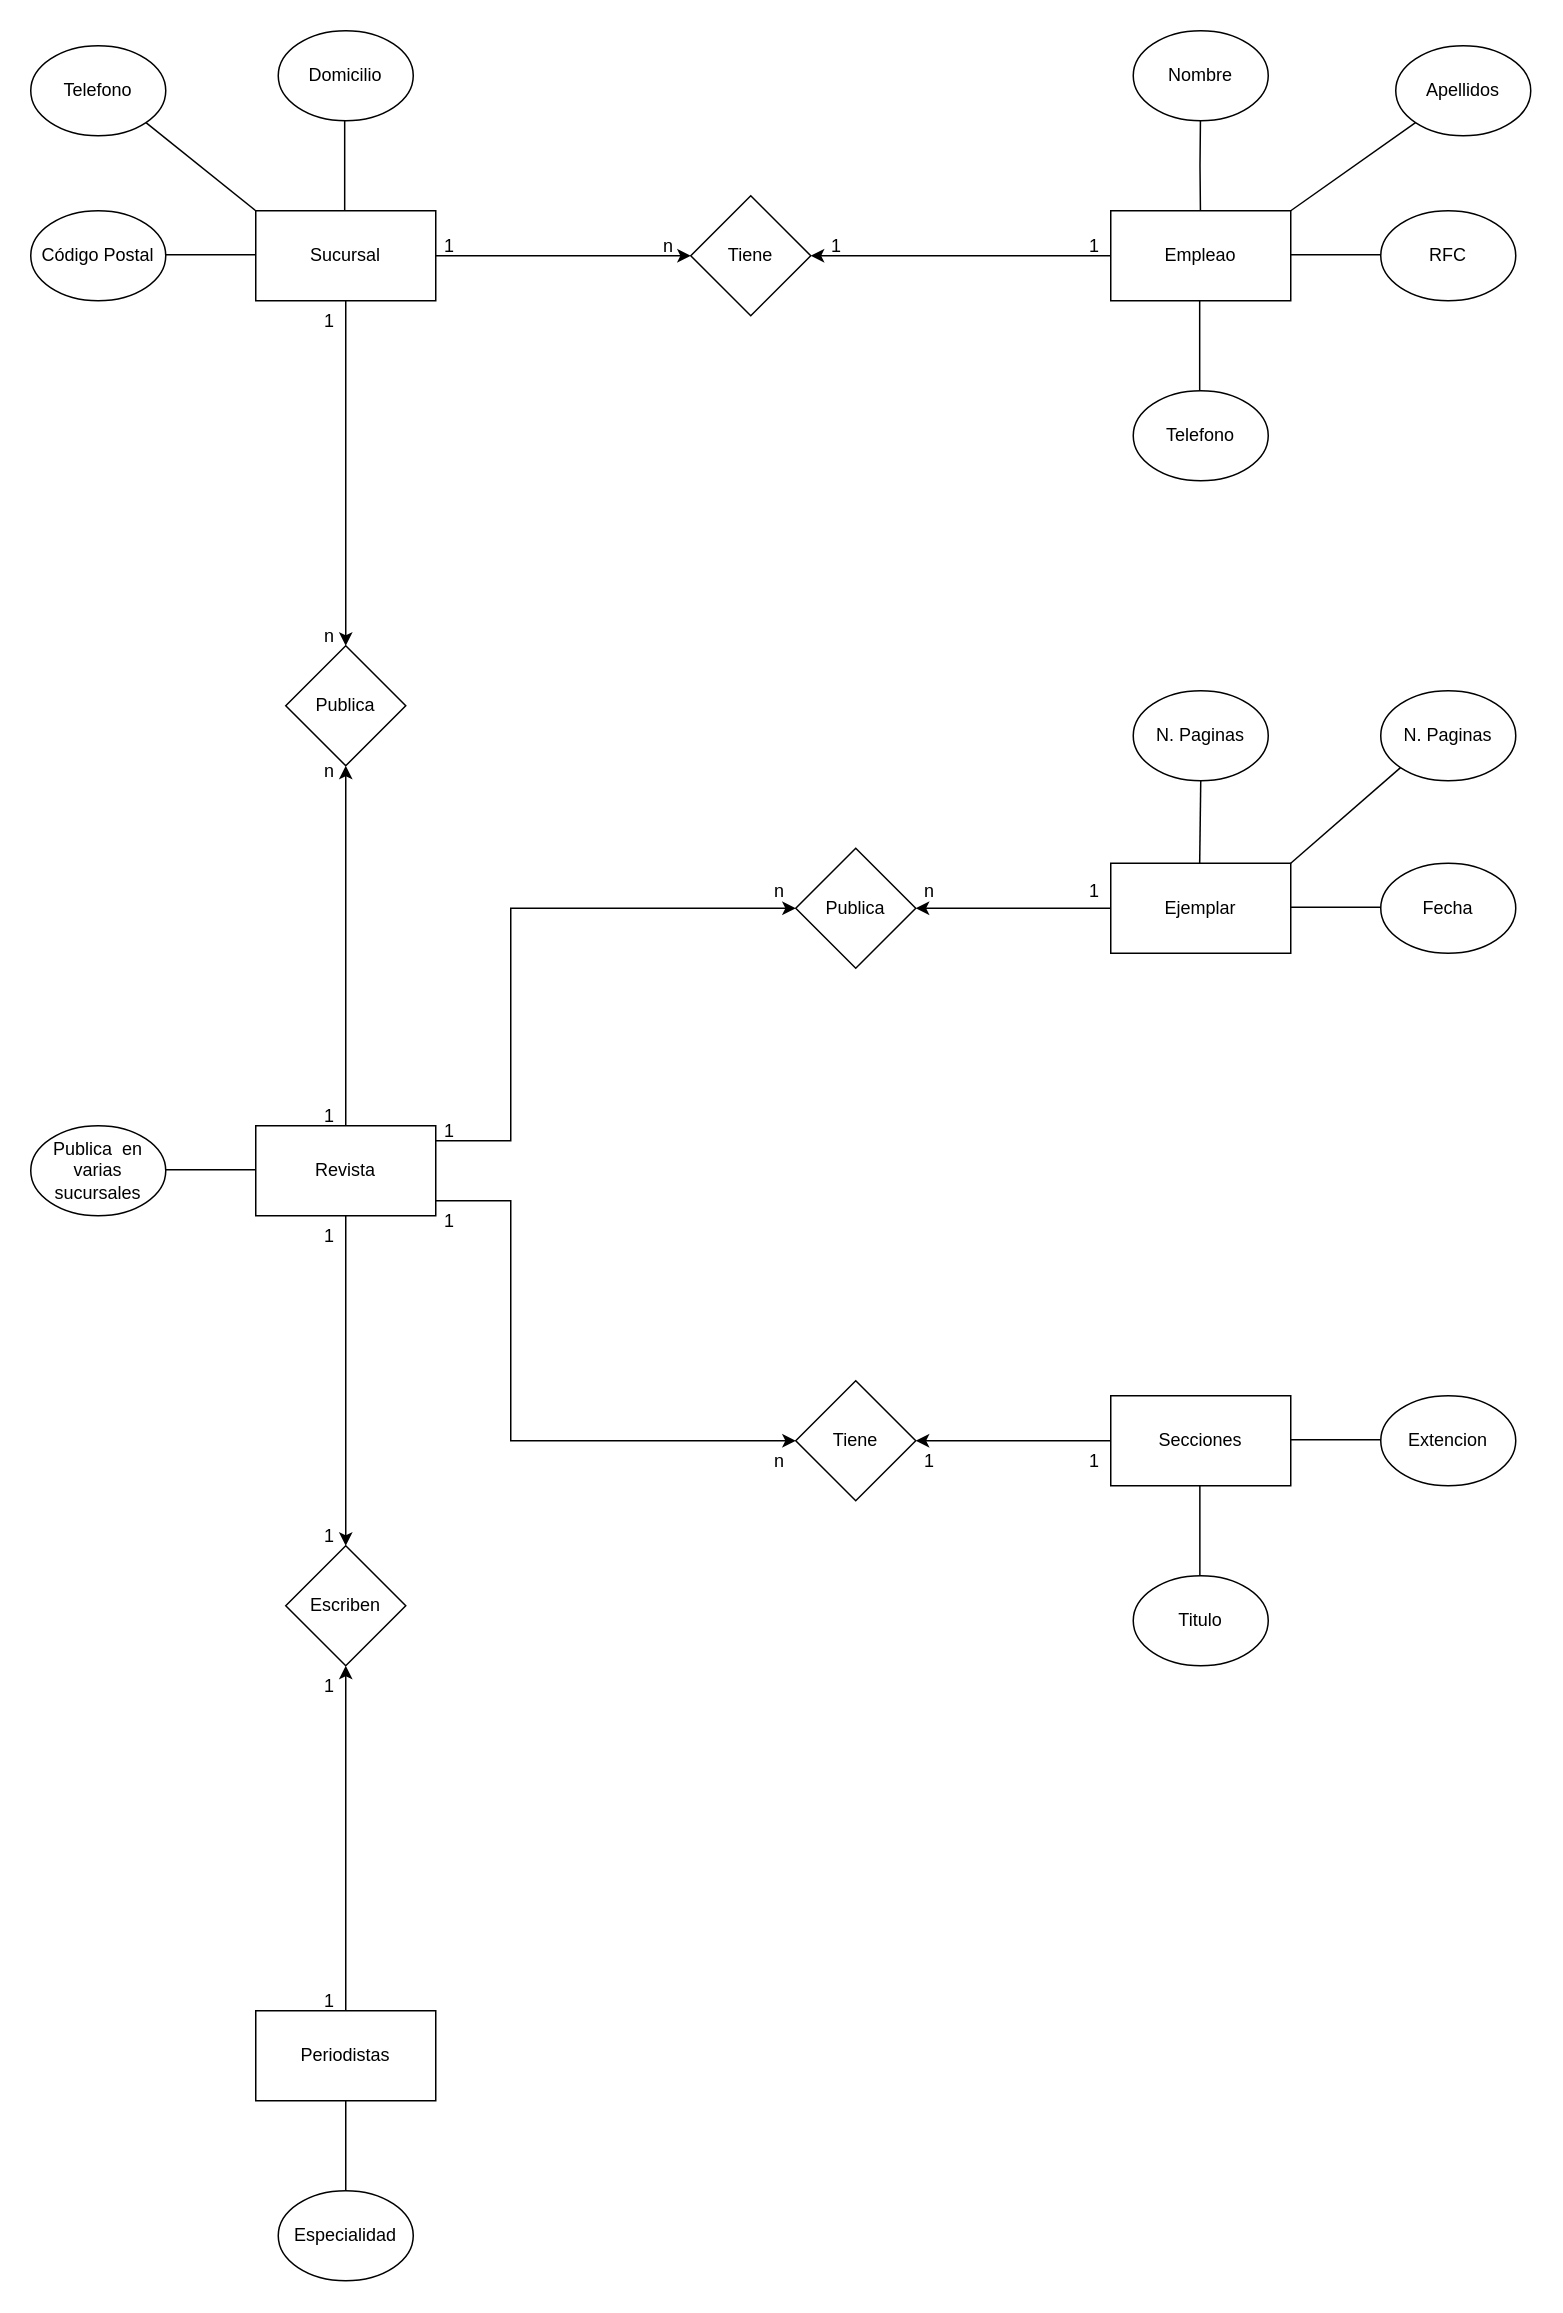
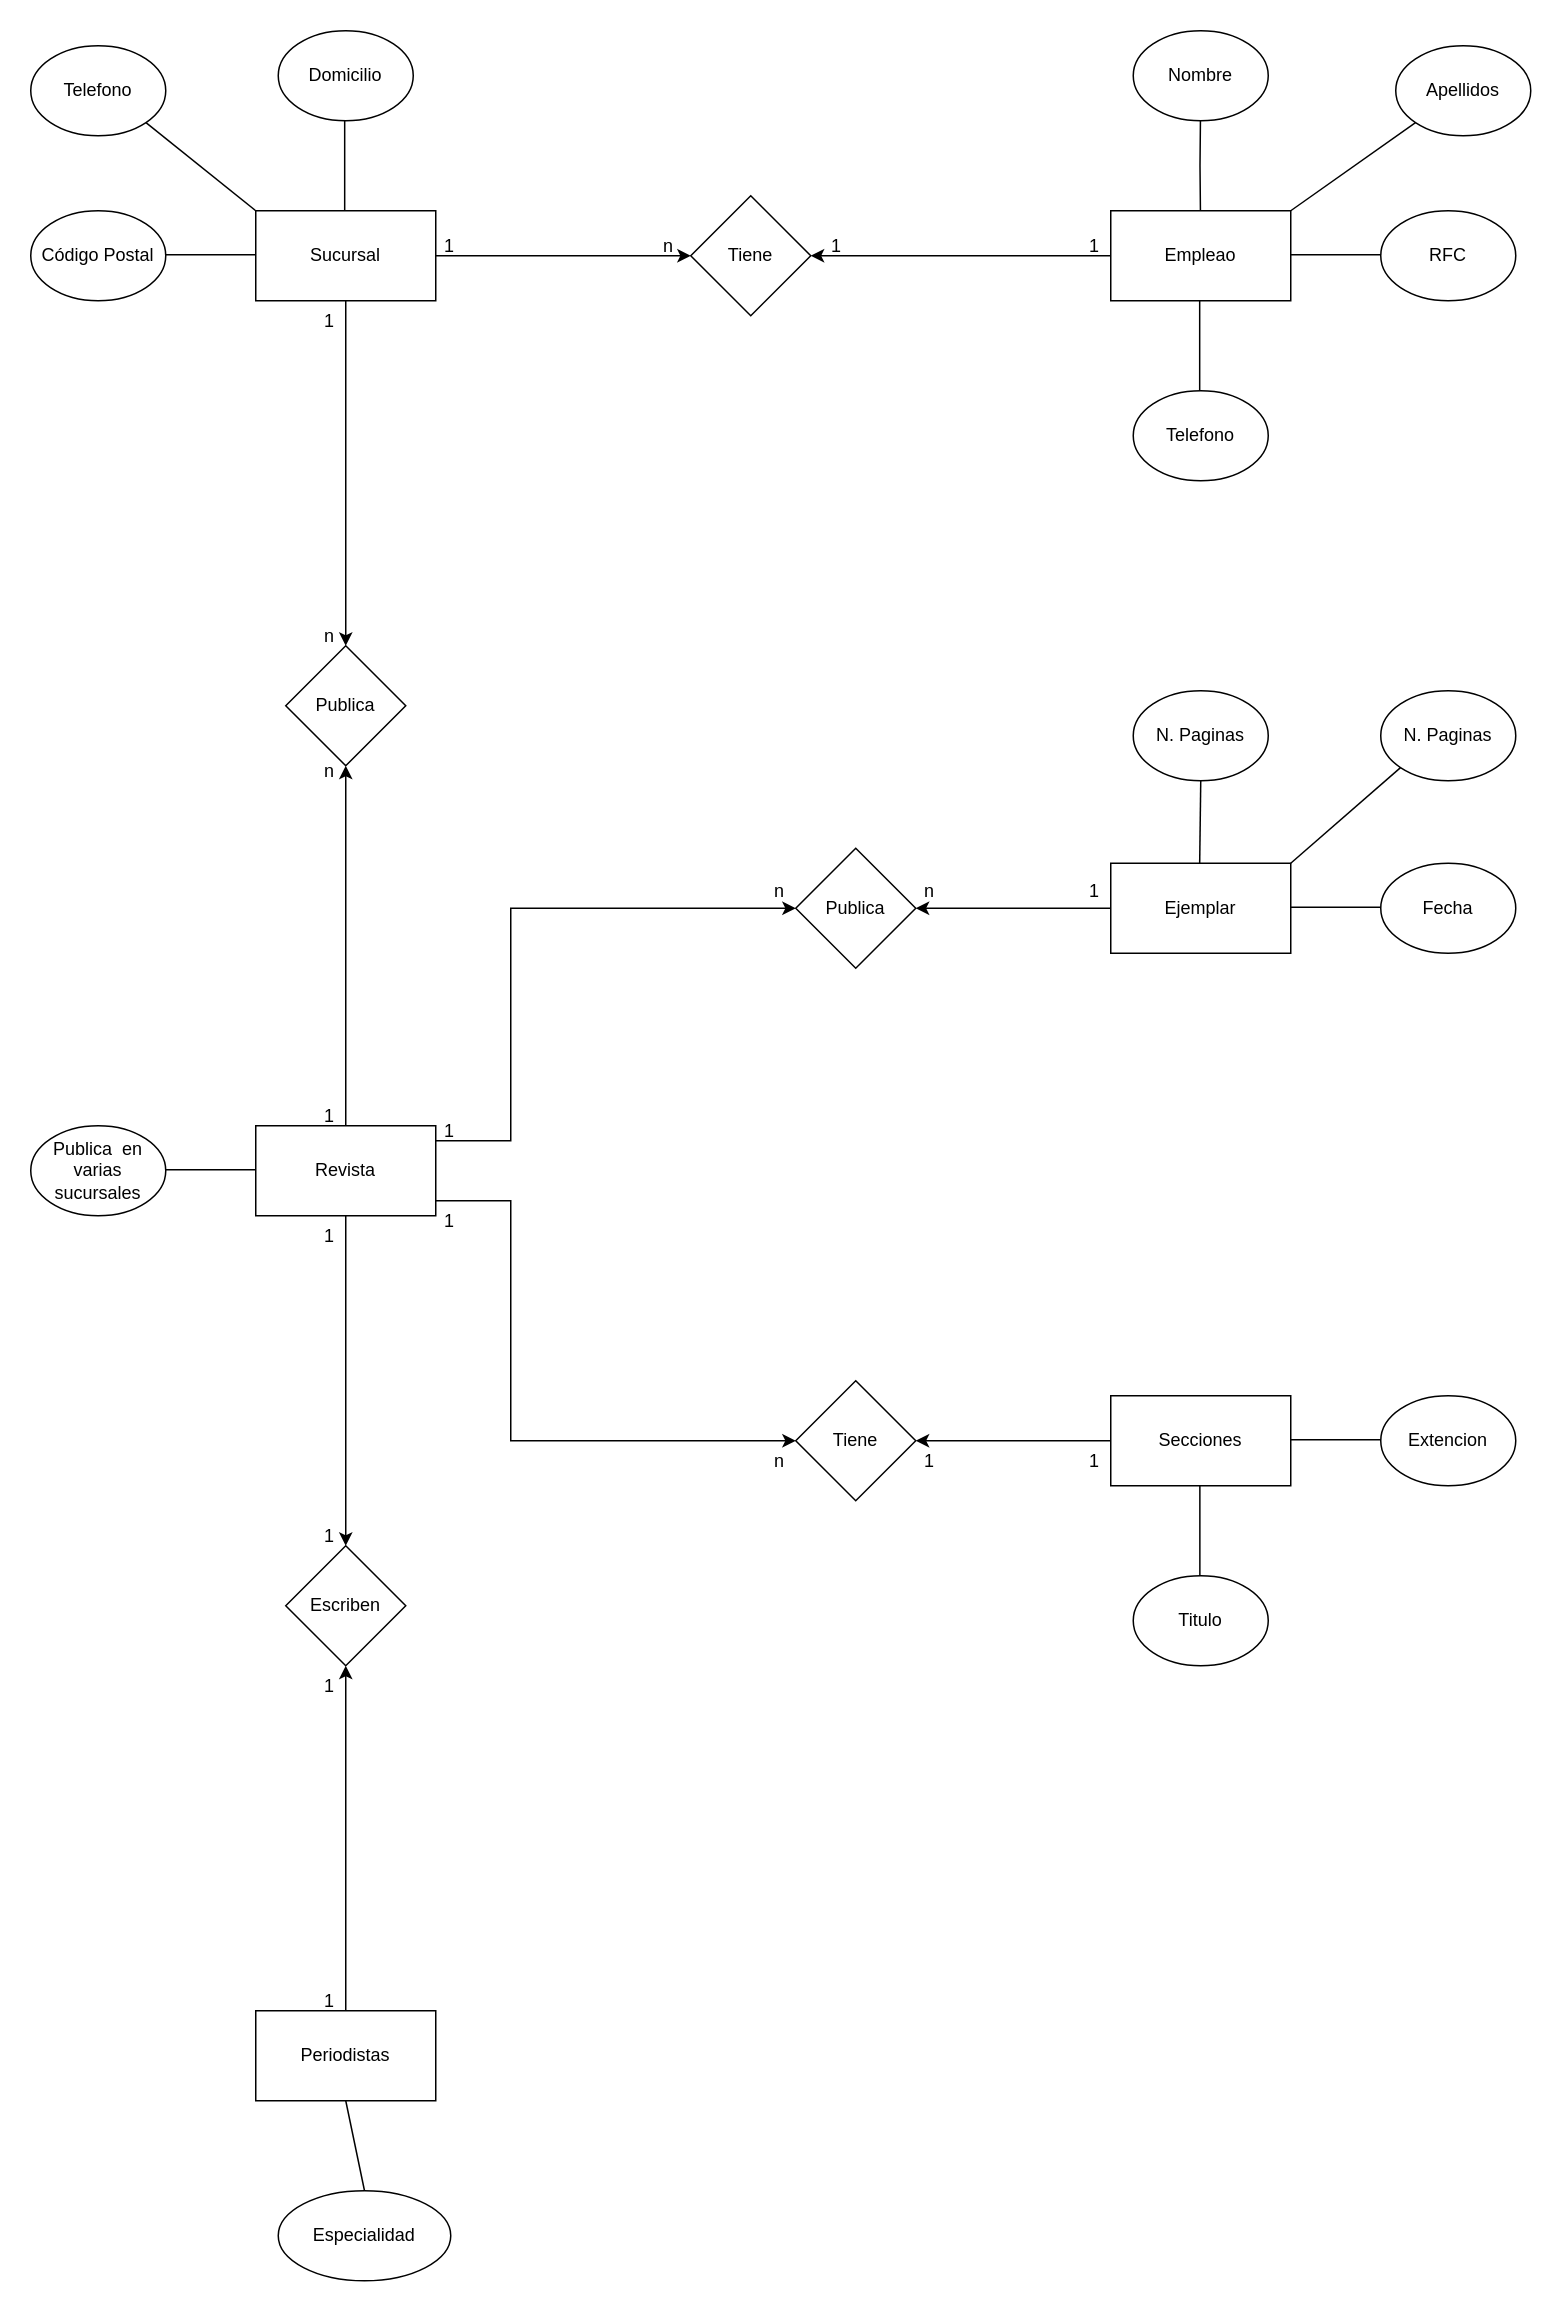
(346, 2236) -> (365, 2236)
